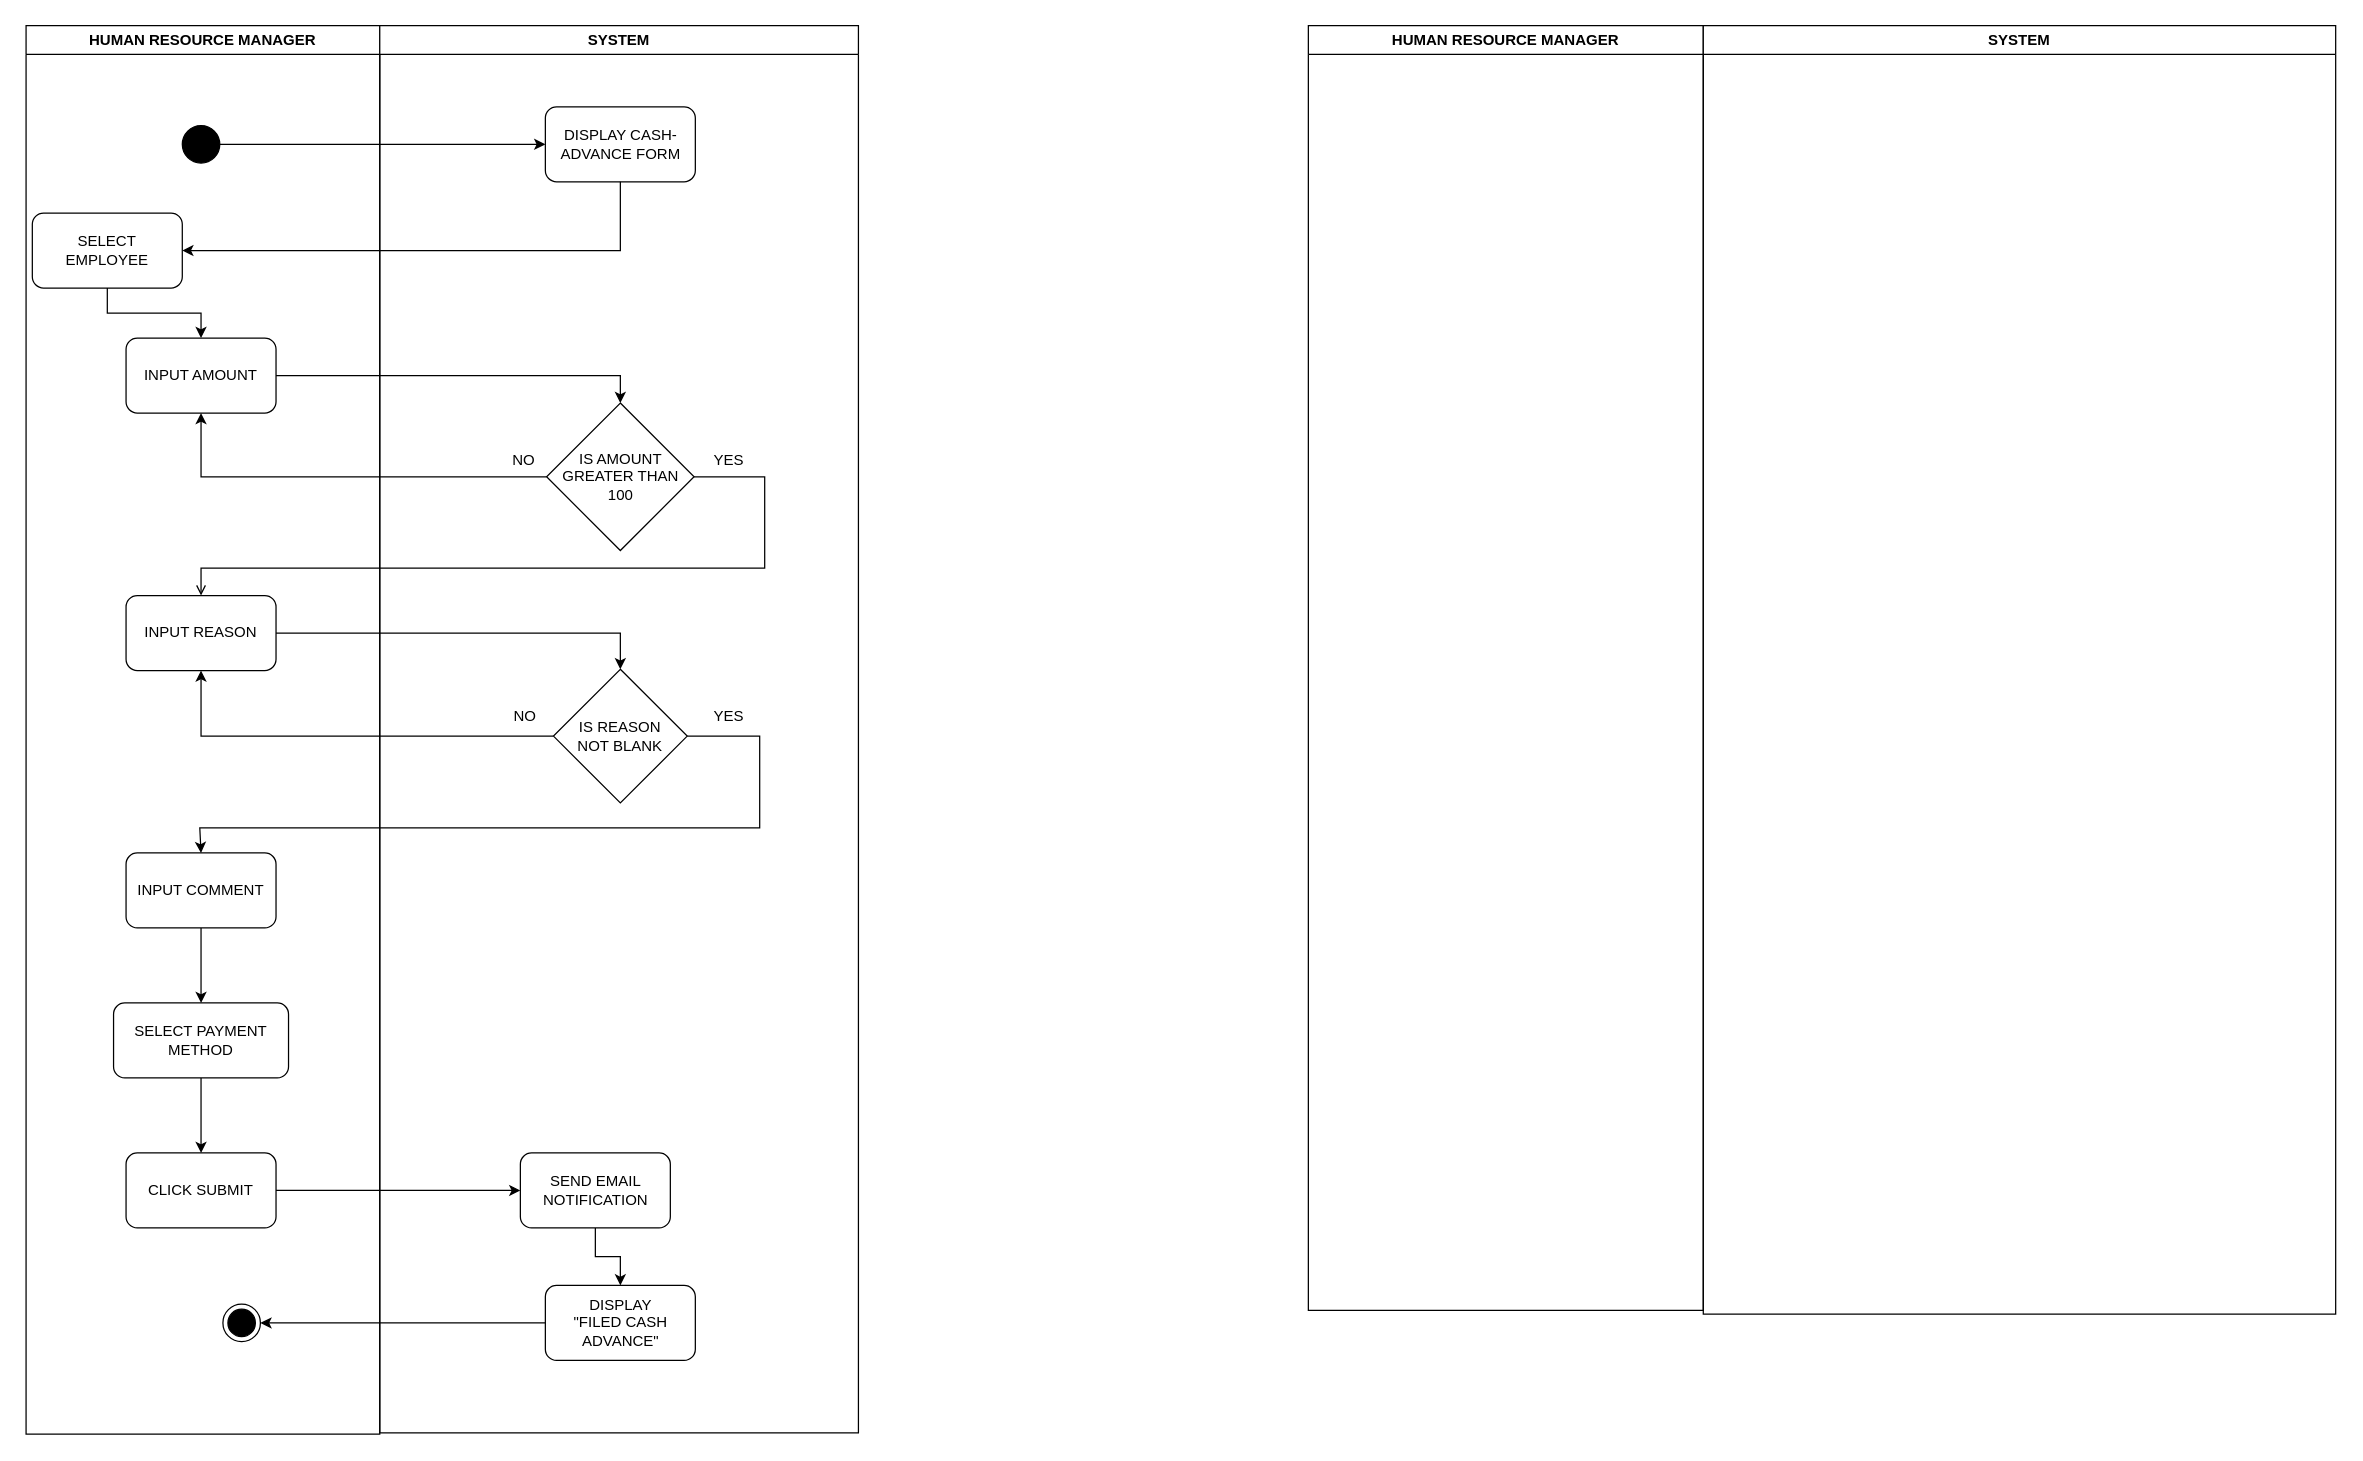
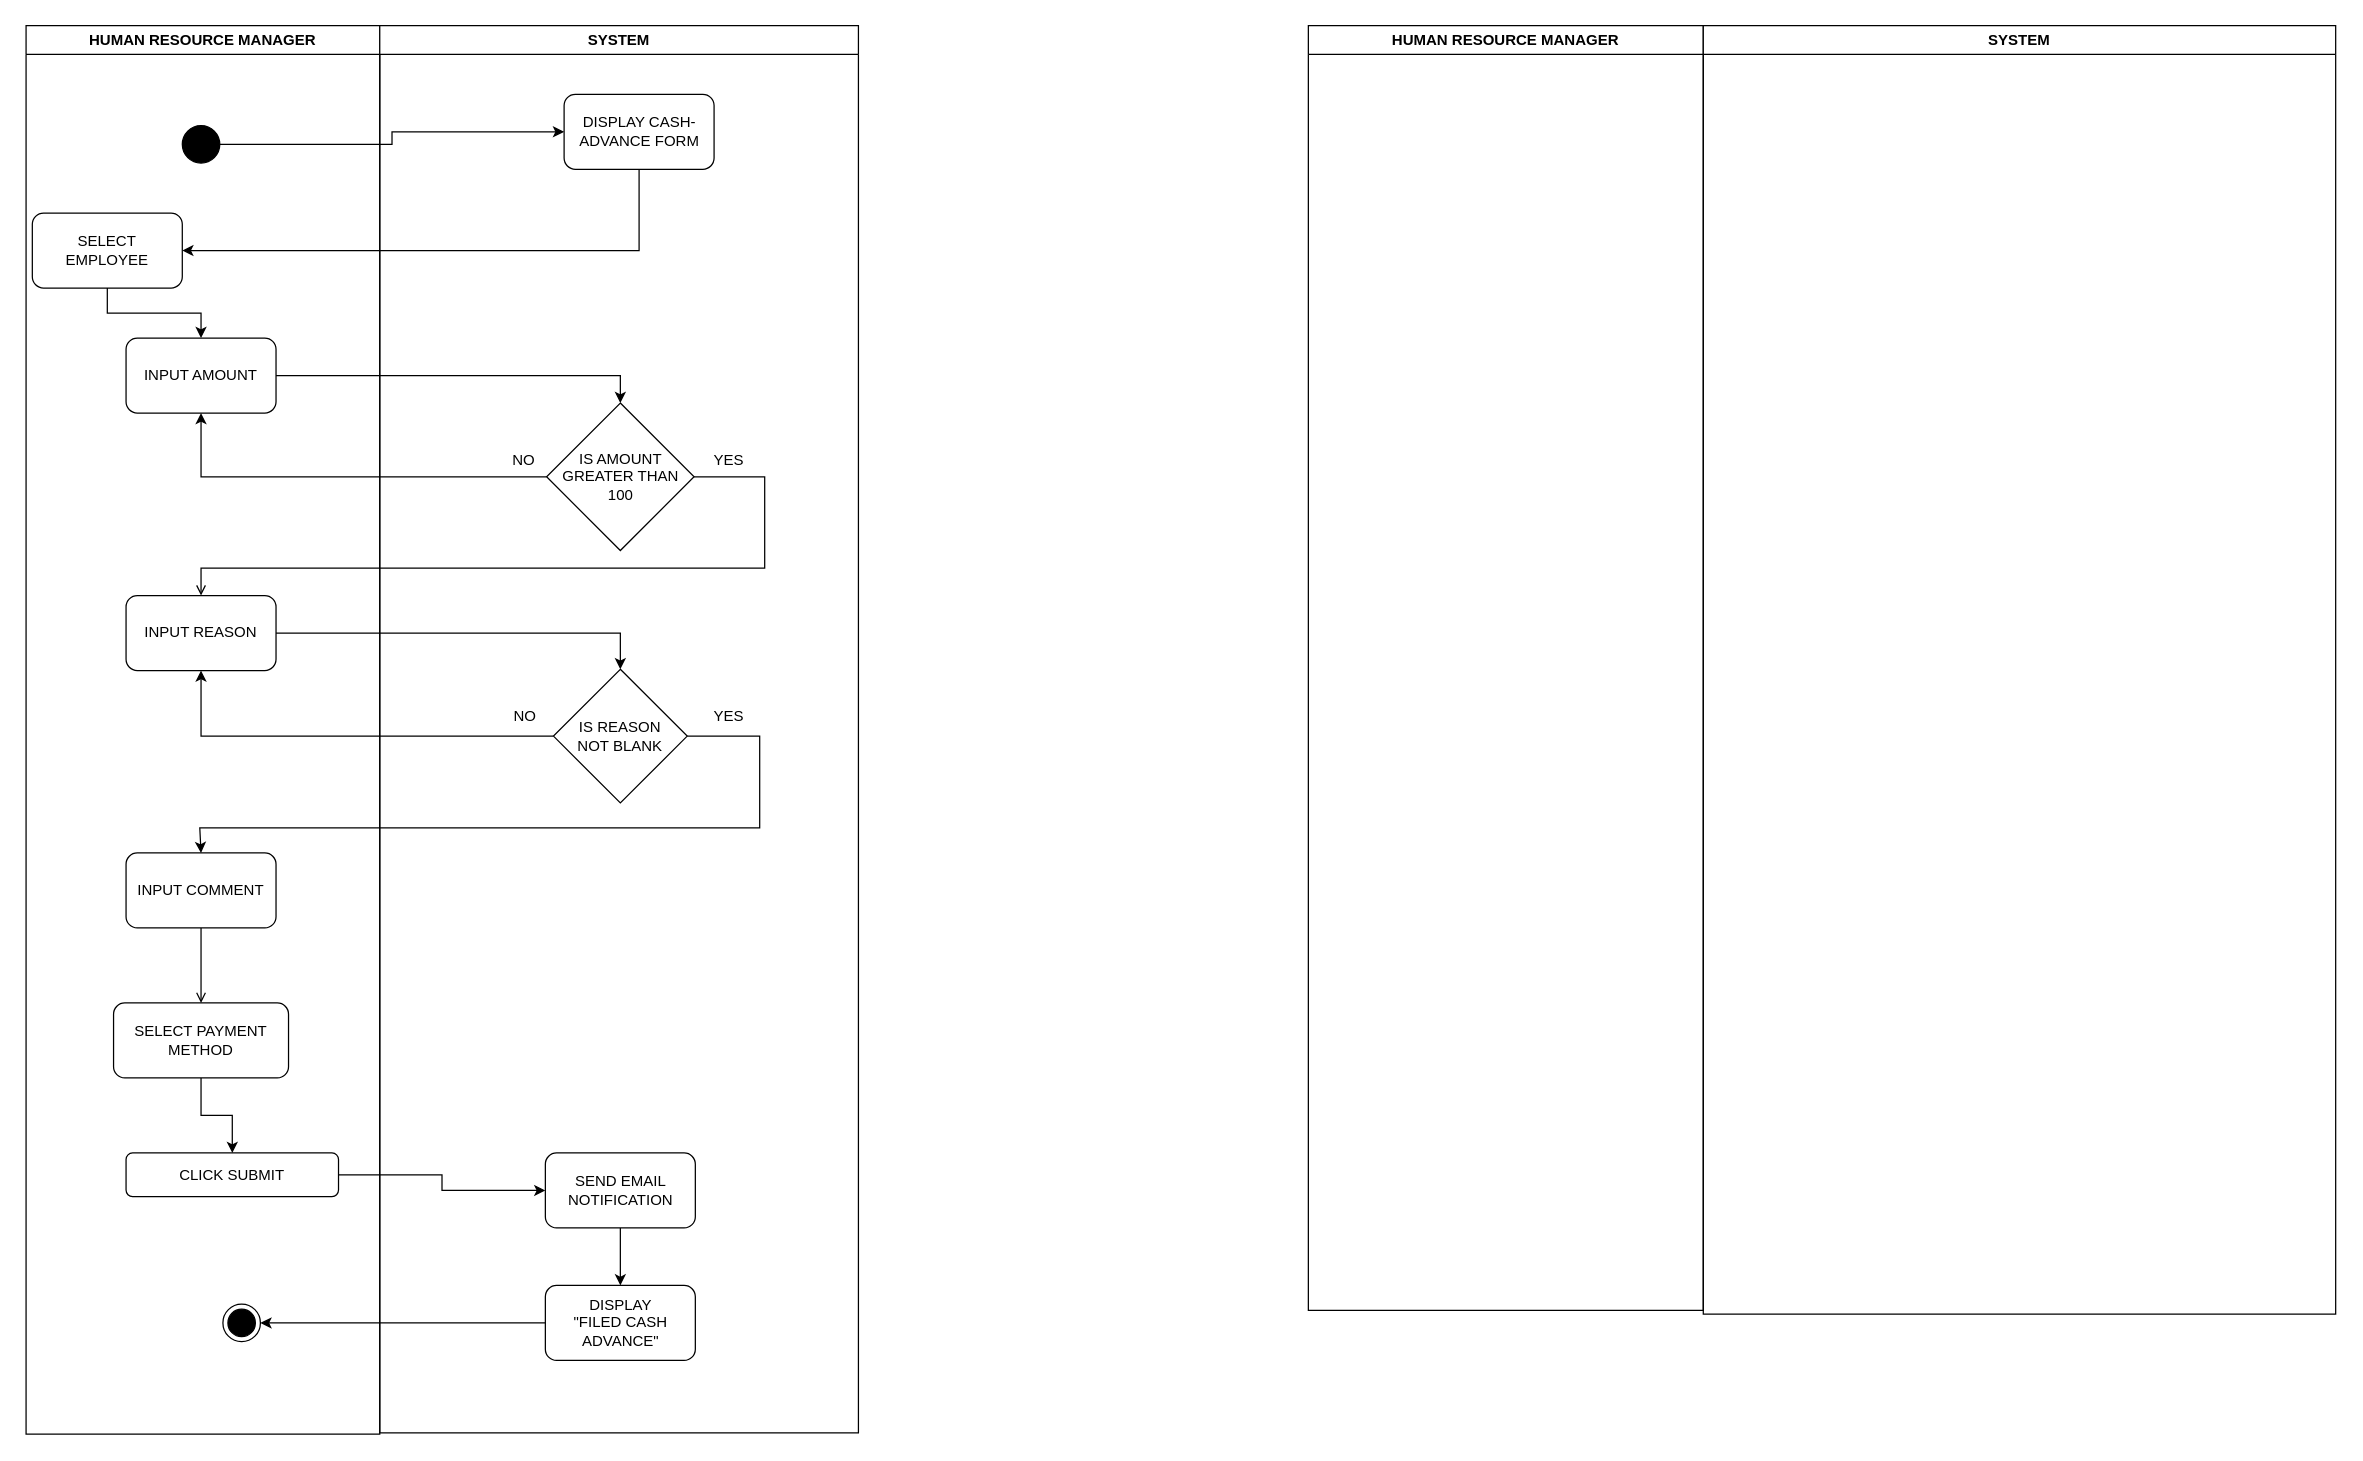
(620, 144) -> (639, 132)
(201, 993) -> (201, 994)
(201, 1191) -> (232, 1175)
(595, 1191) -> (620, 1191)
